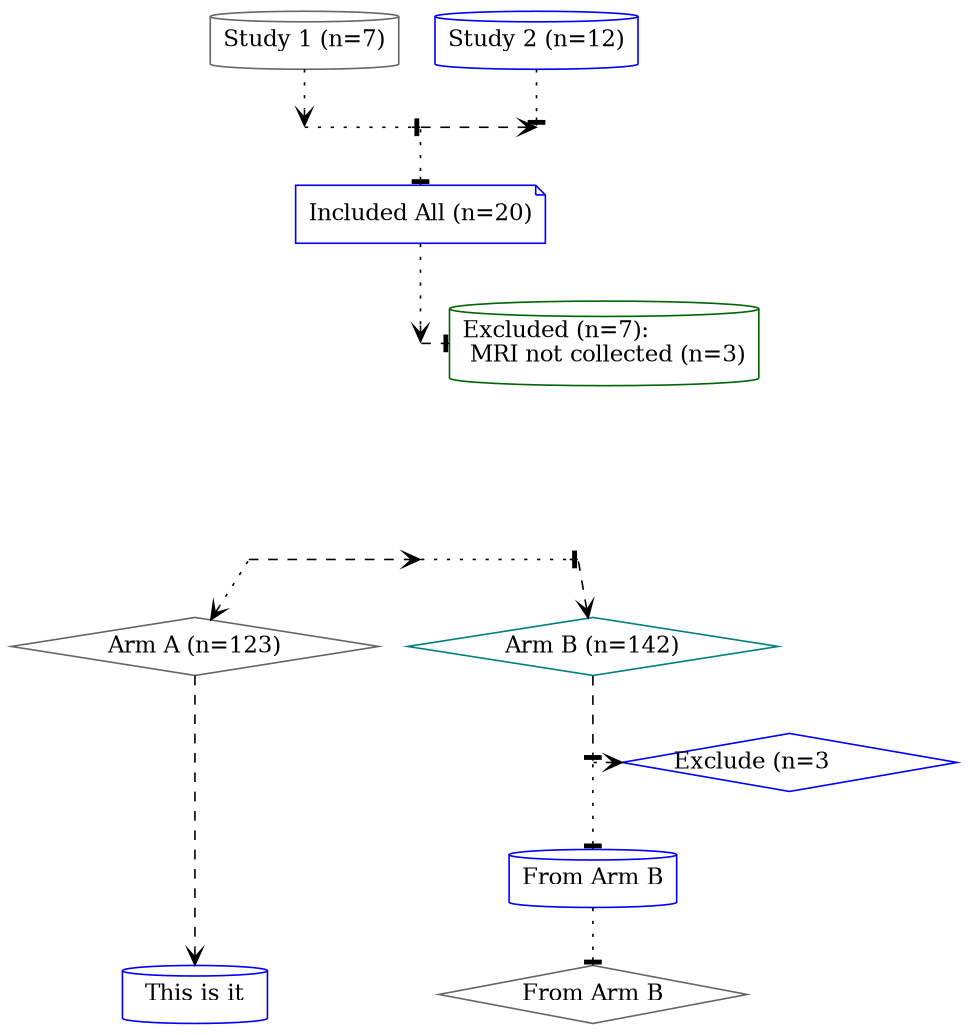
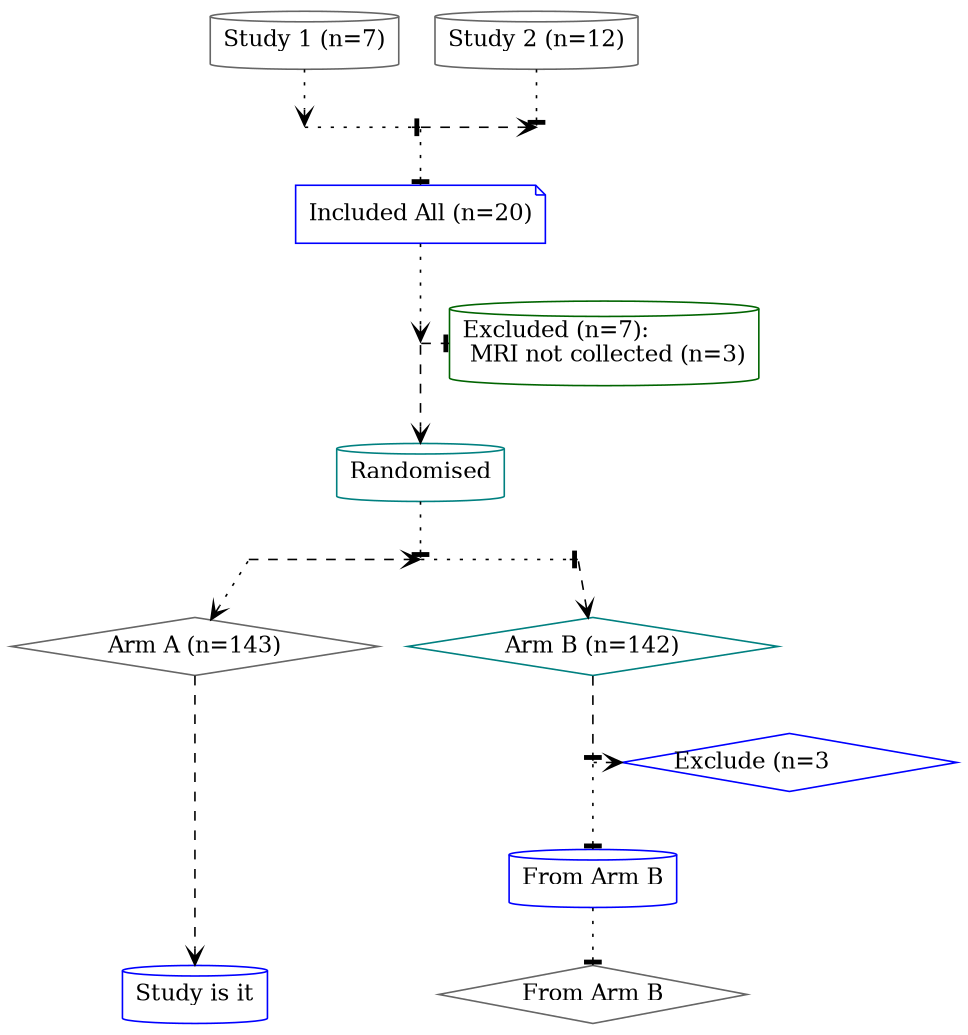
(536, 40) -> (536, 40)
none -> (420, 472)
(195, 646) -> (195, 646)
(195, 994) -> (195, 994)
